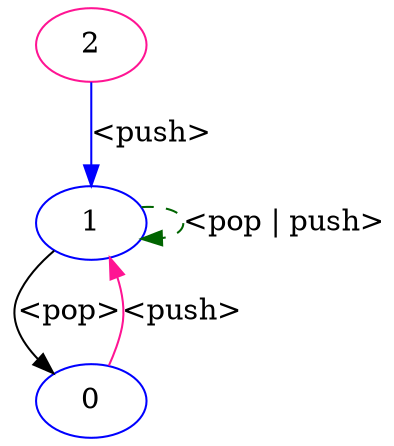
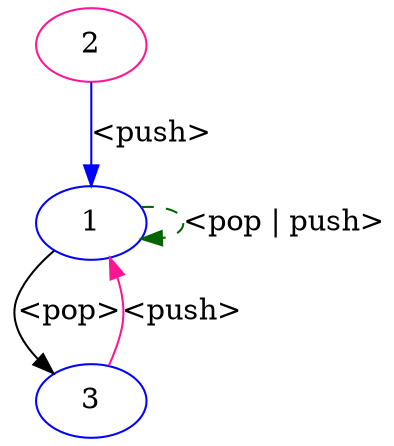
(91, 401) -> (91, 401)
